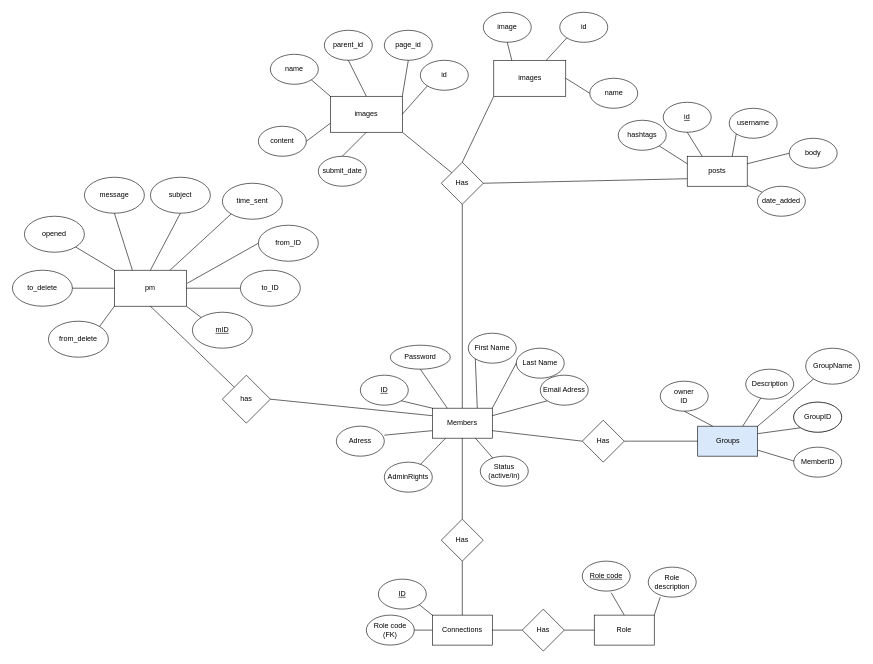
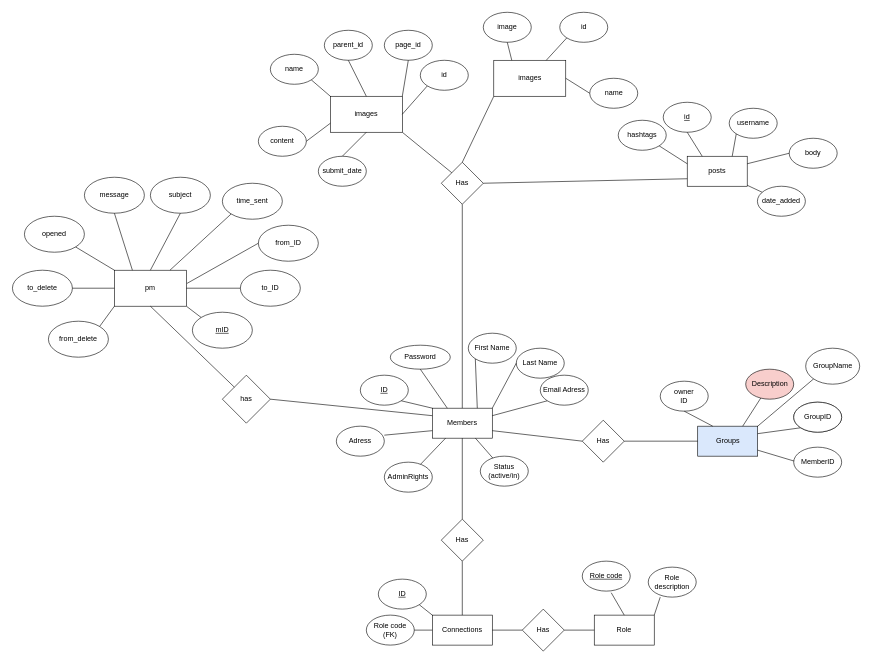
(770, 384) -> (770, 384)
